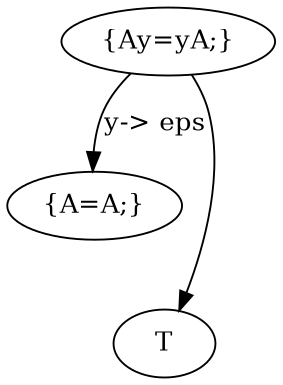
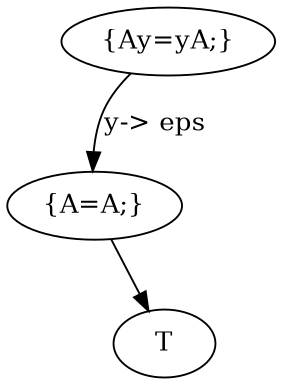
(213, 183) -> (125, 267)
